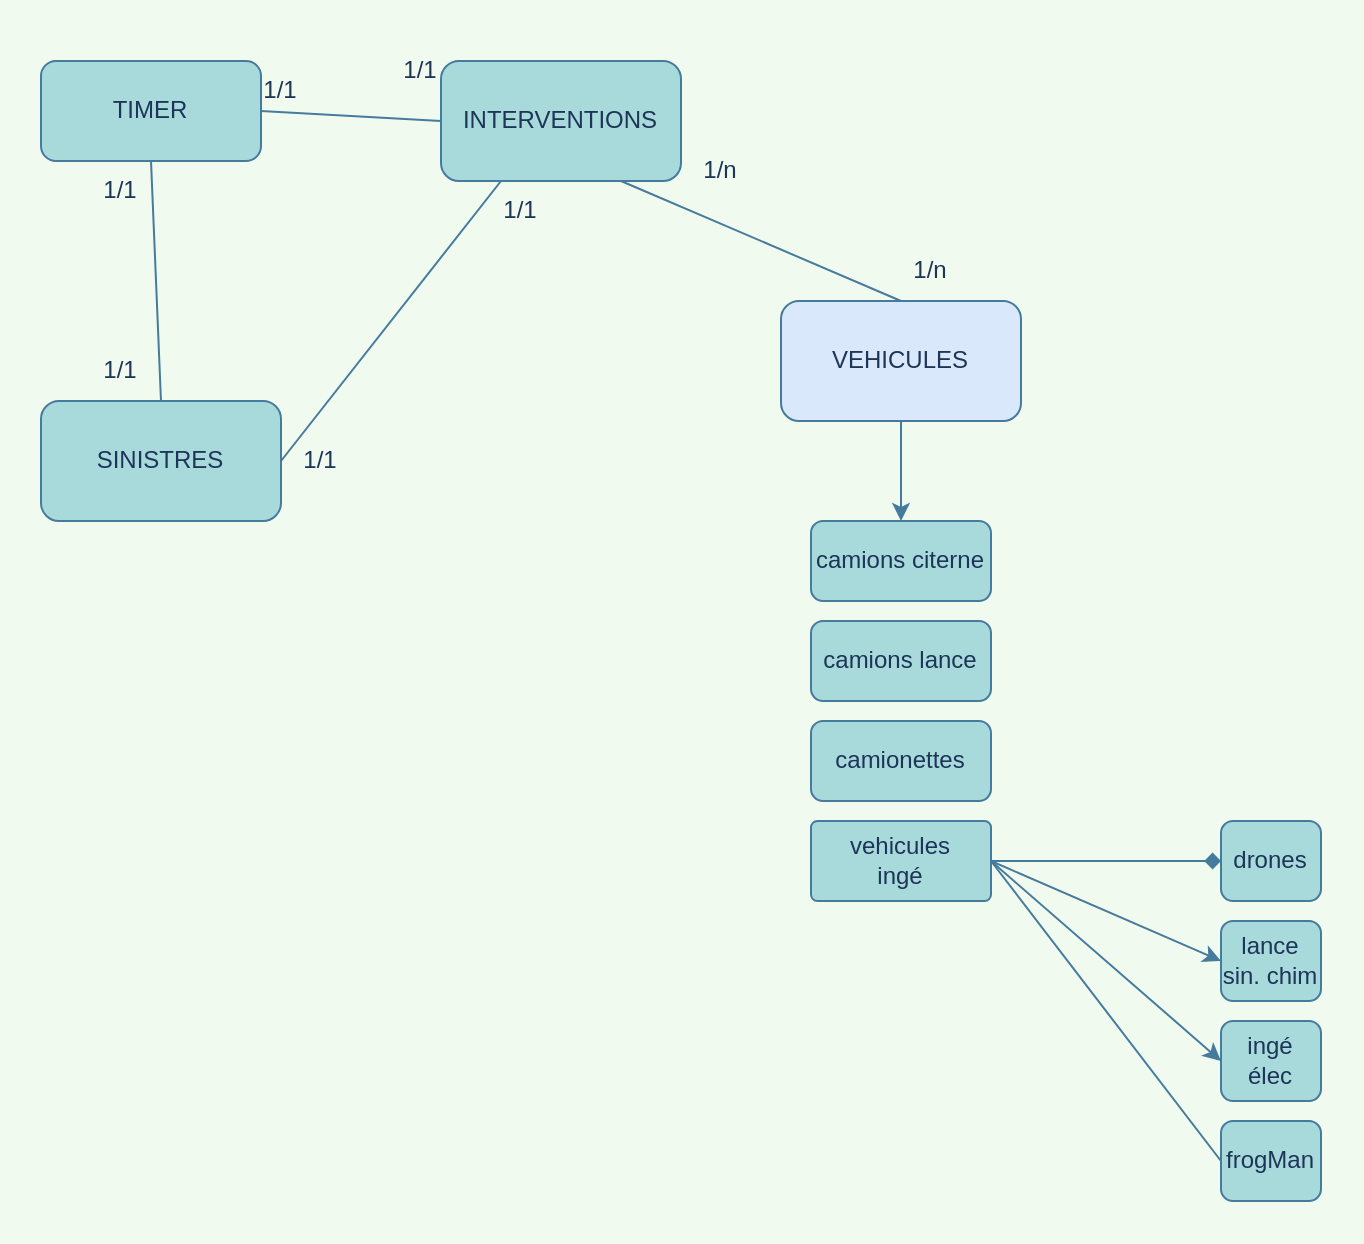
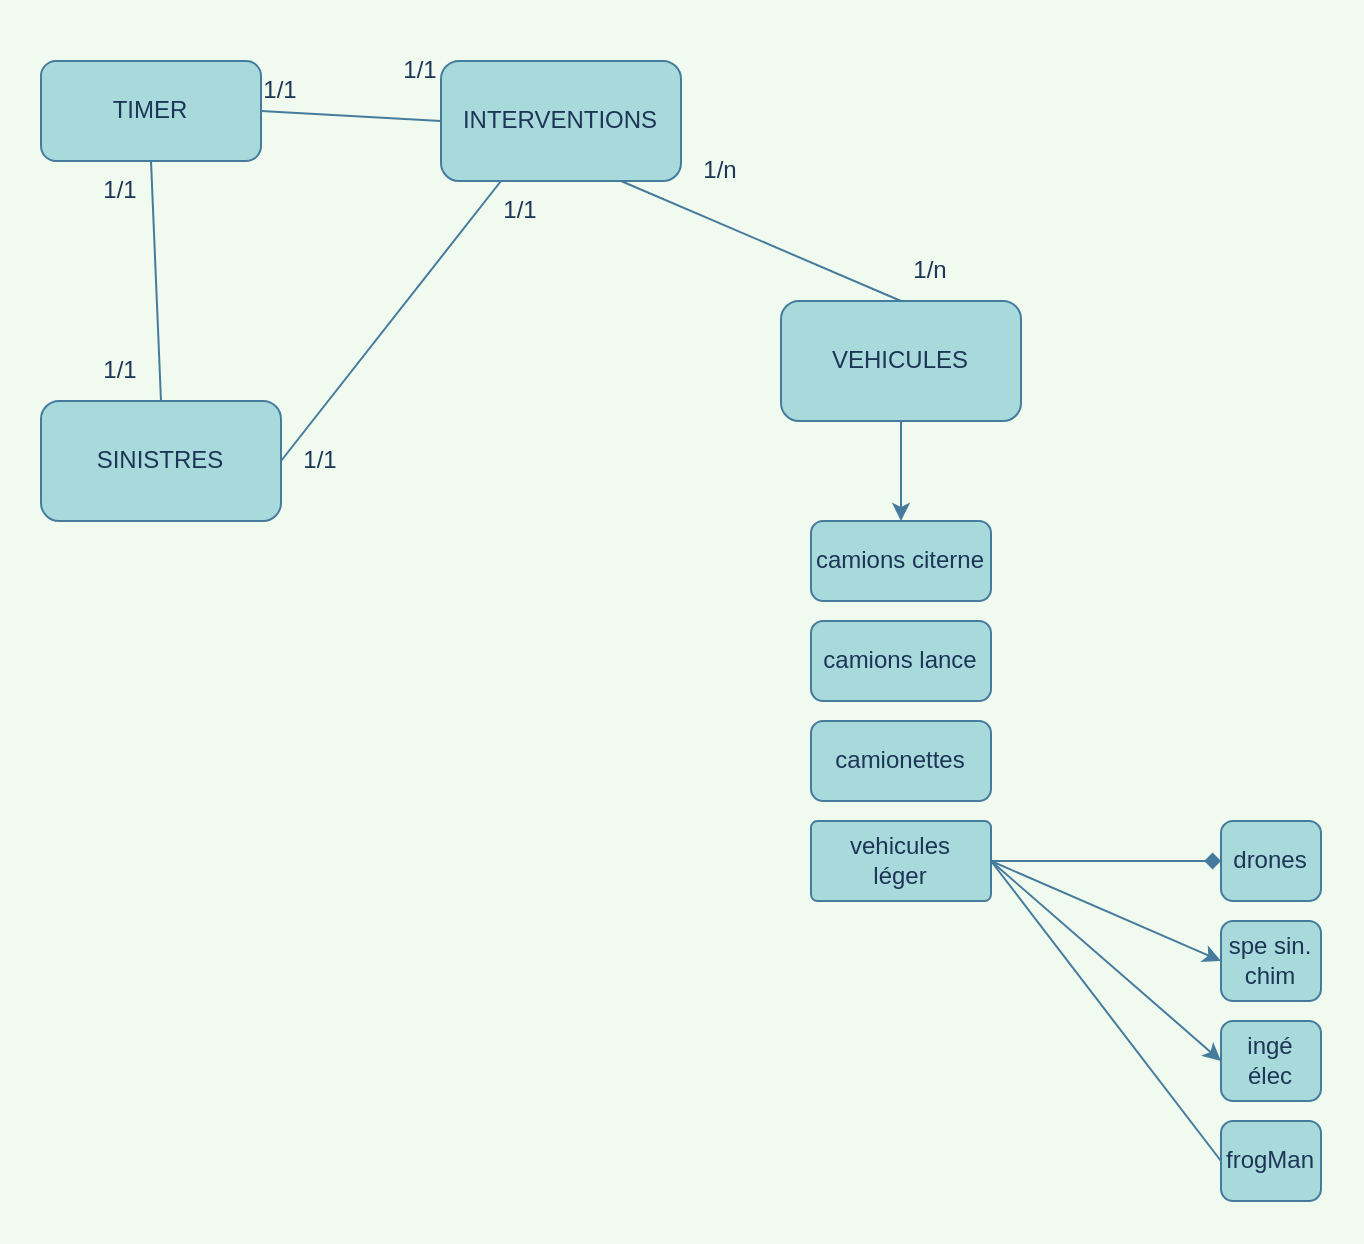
(901, 361) -> (901, 361)
(901, 861) -> (901, 861)
(1271, 961) -> (1271, 961)
